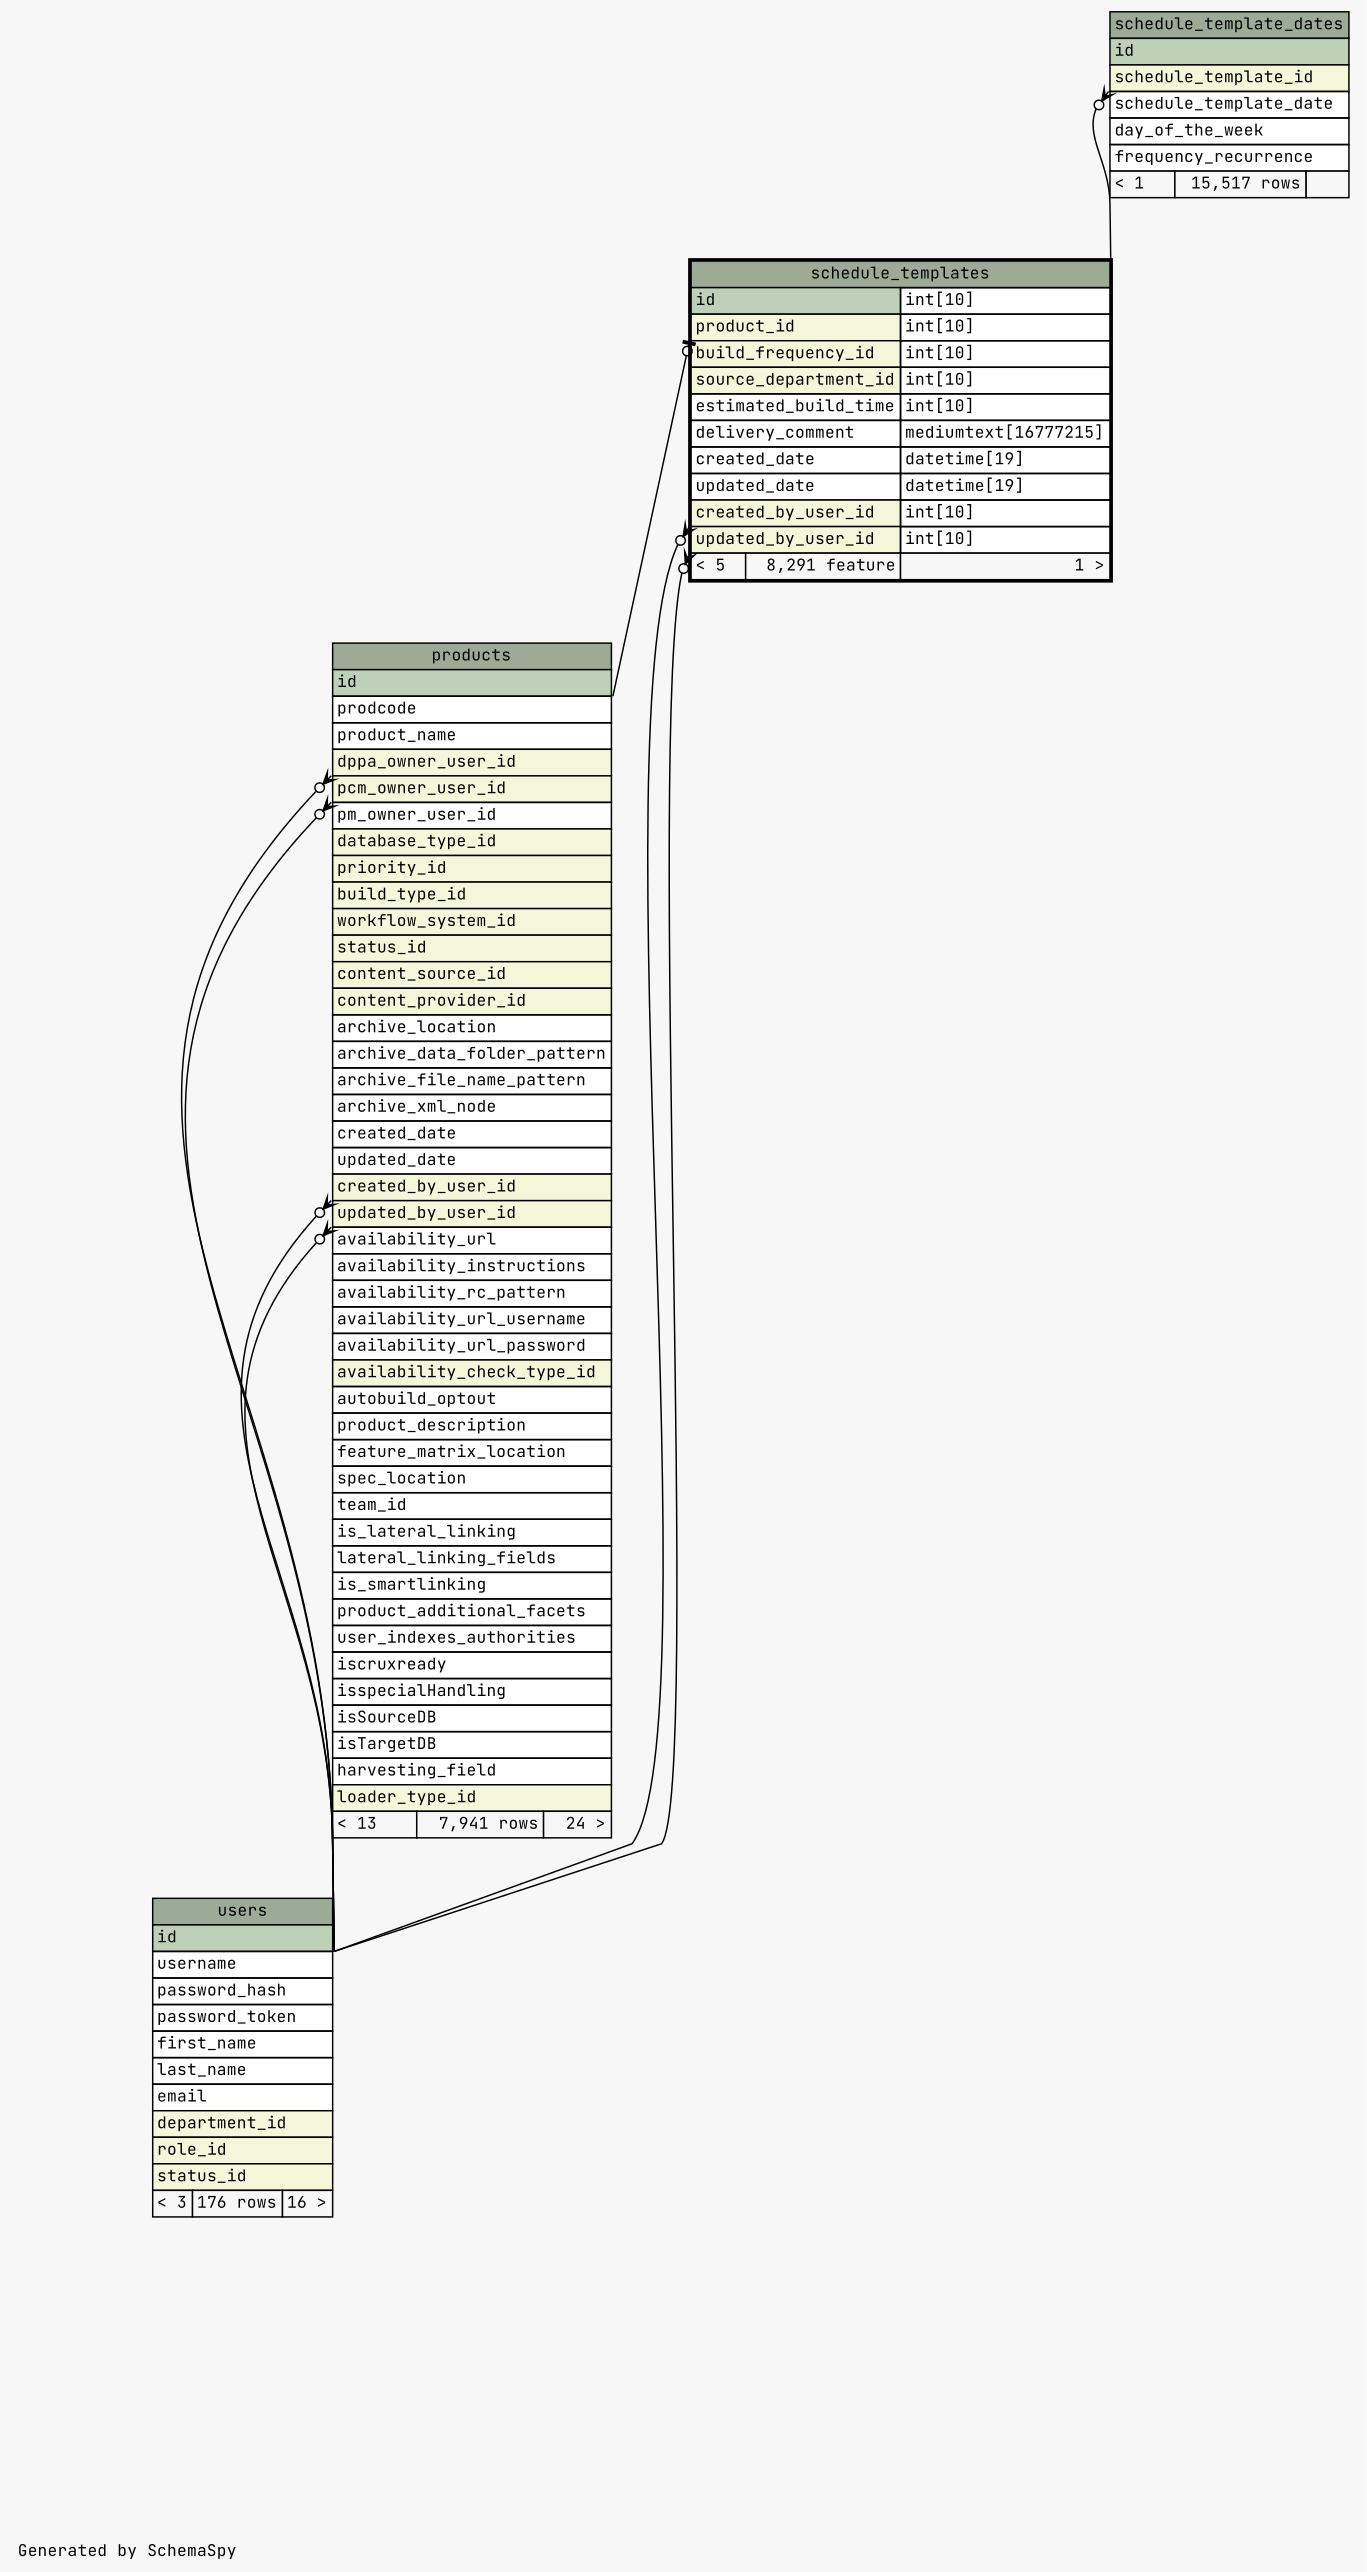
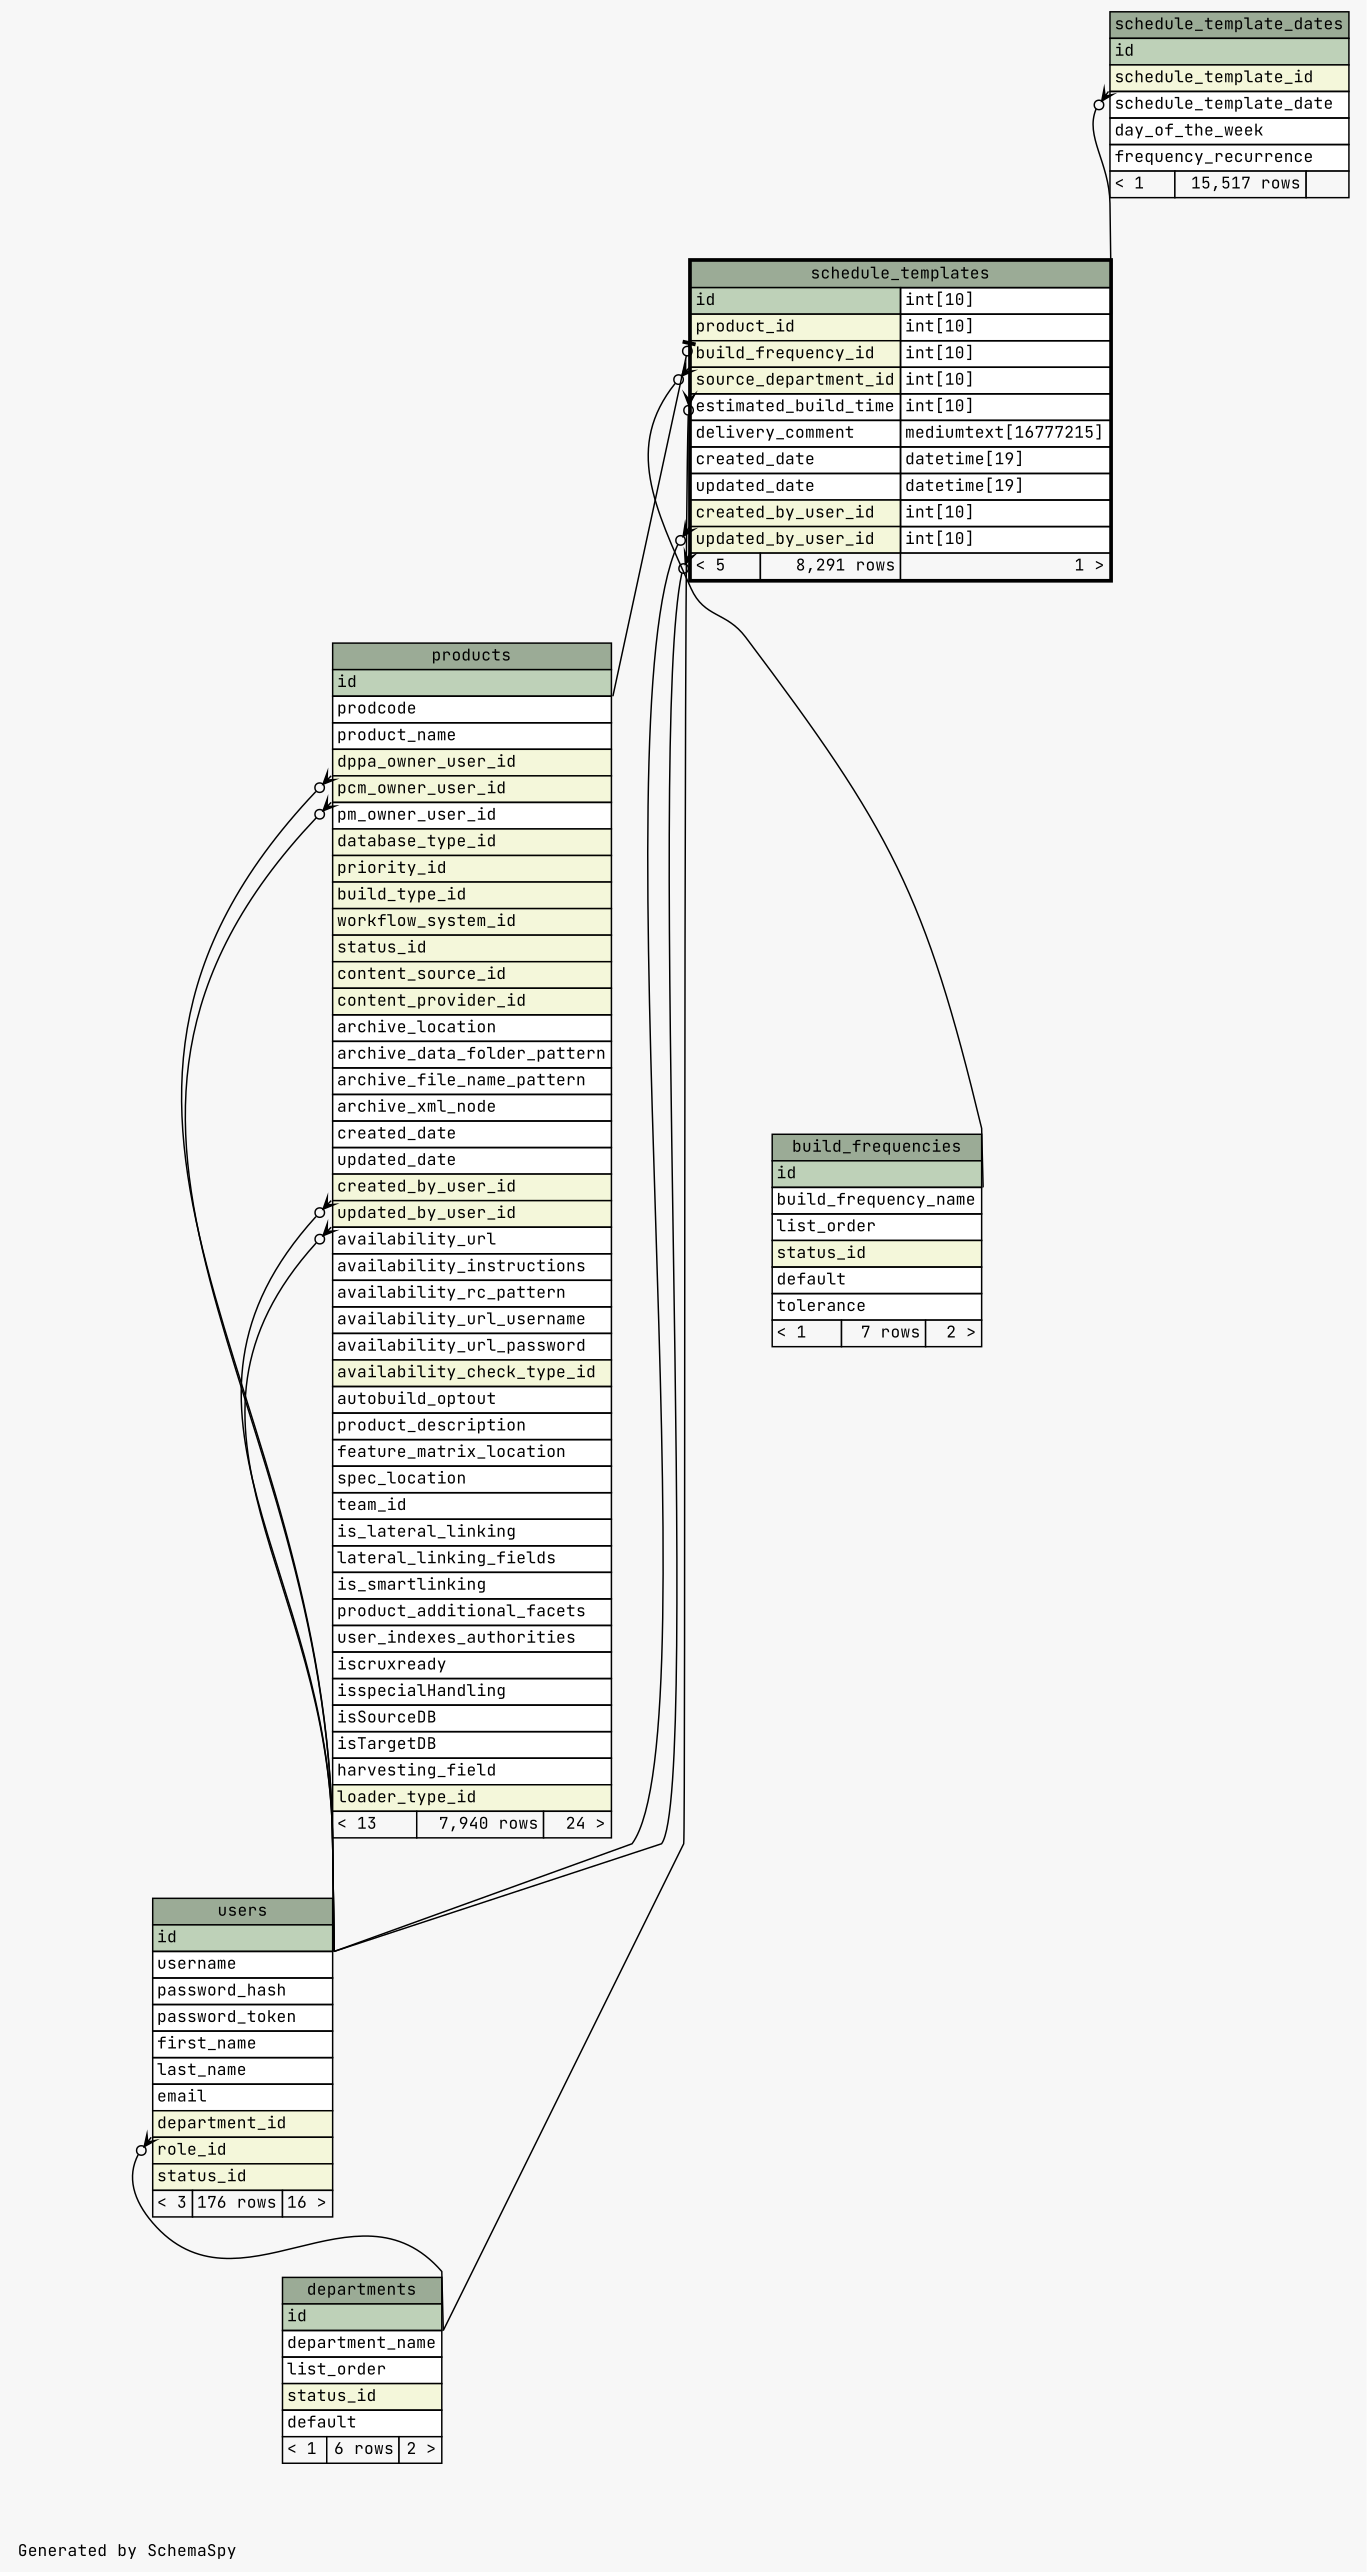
(831, 566) -> (846, 566)
none -> (877, 1240)
(489, 1824) -> (489, 1824)
none -> (362, 2370)
